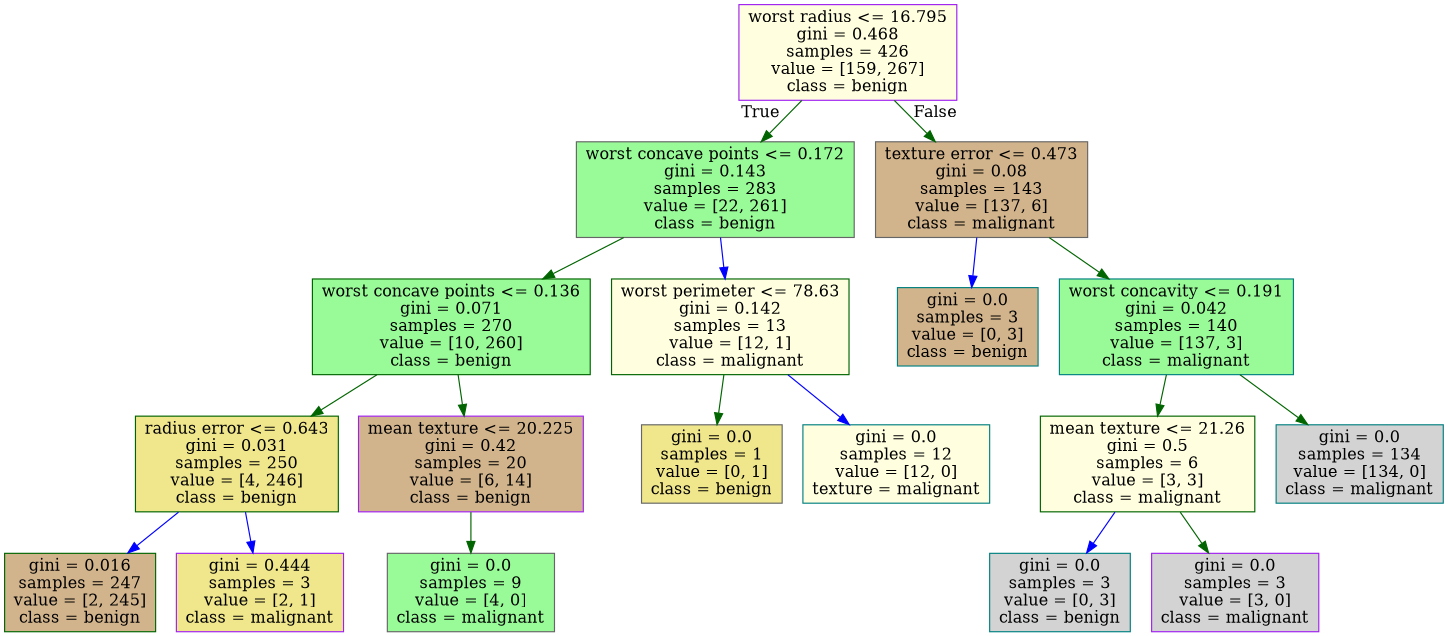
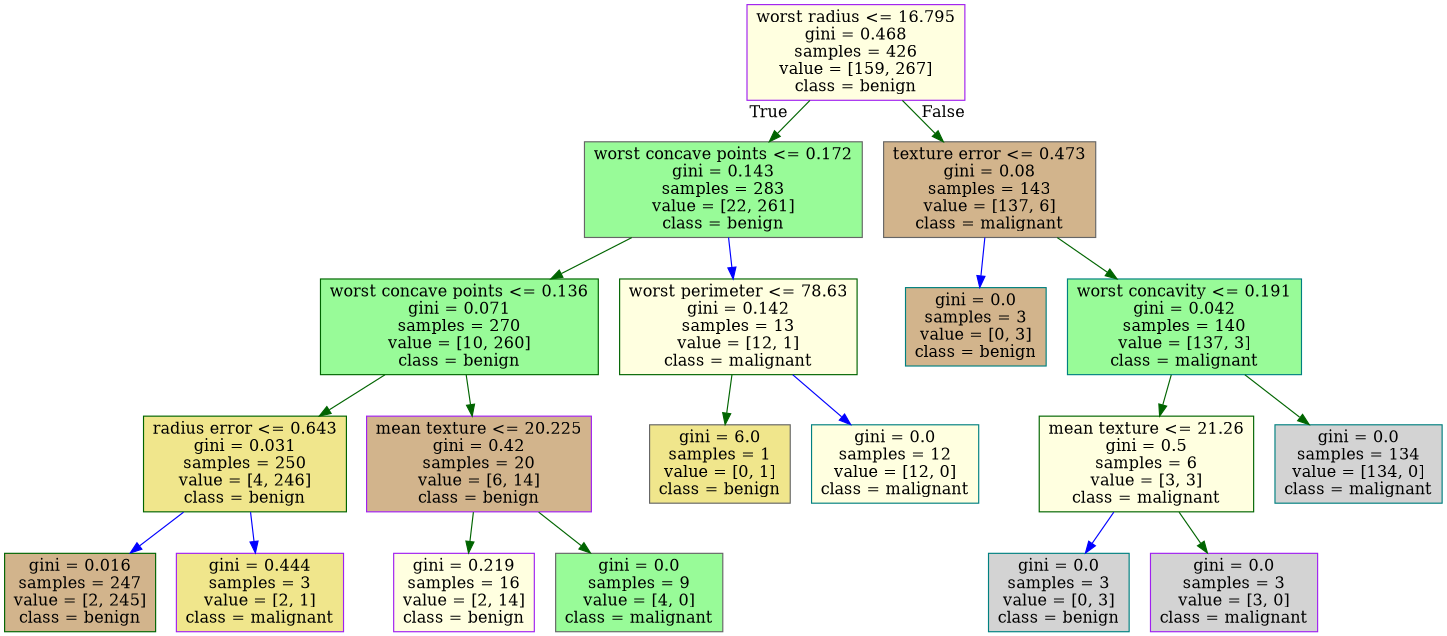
(712, 464) -> (720, 464)
(896, 464) -> (895, 464)
none -> (464, 593)
